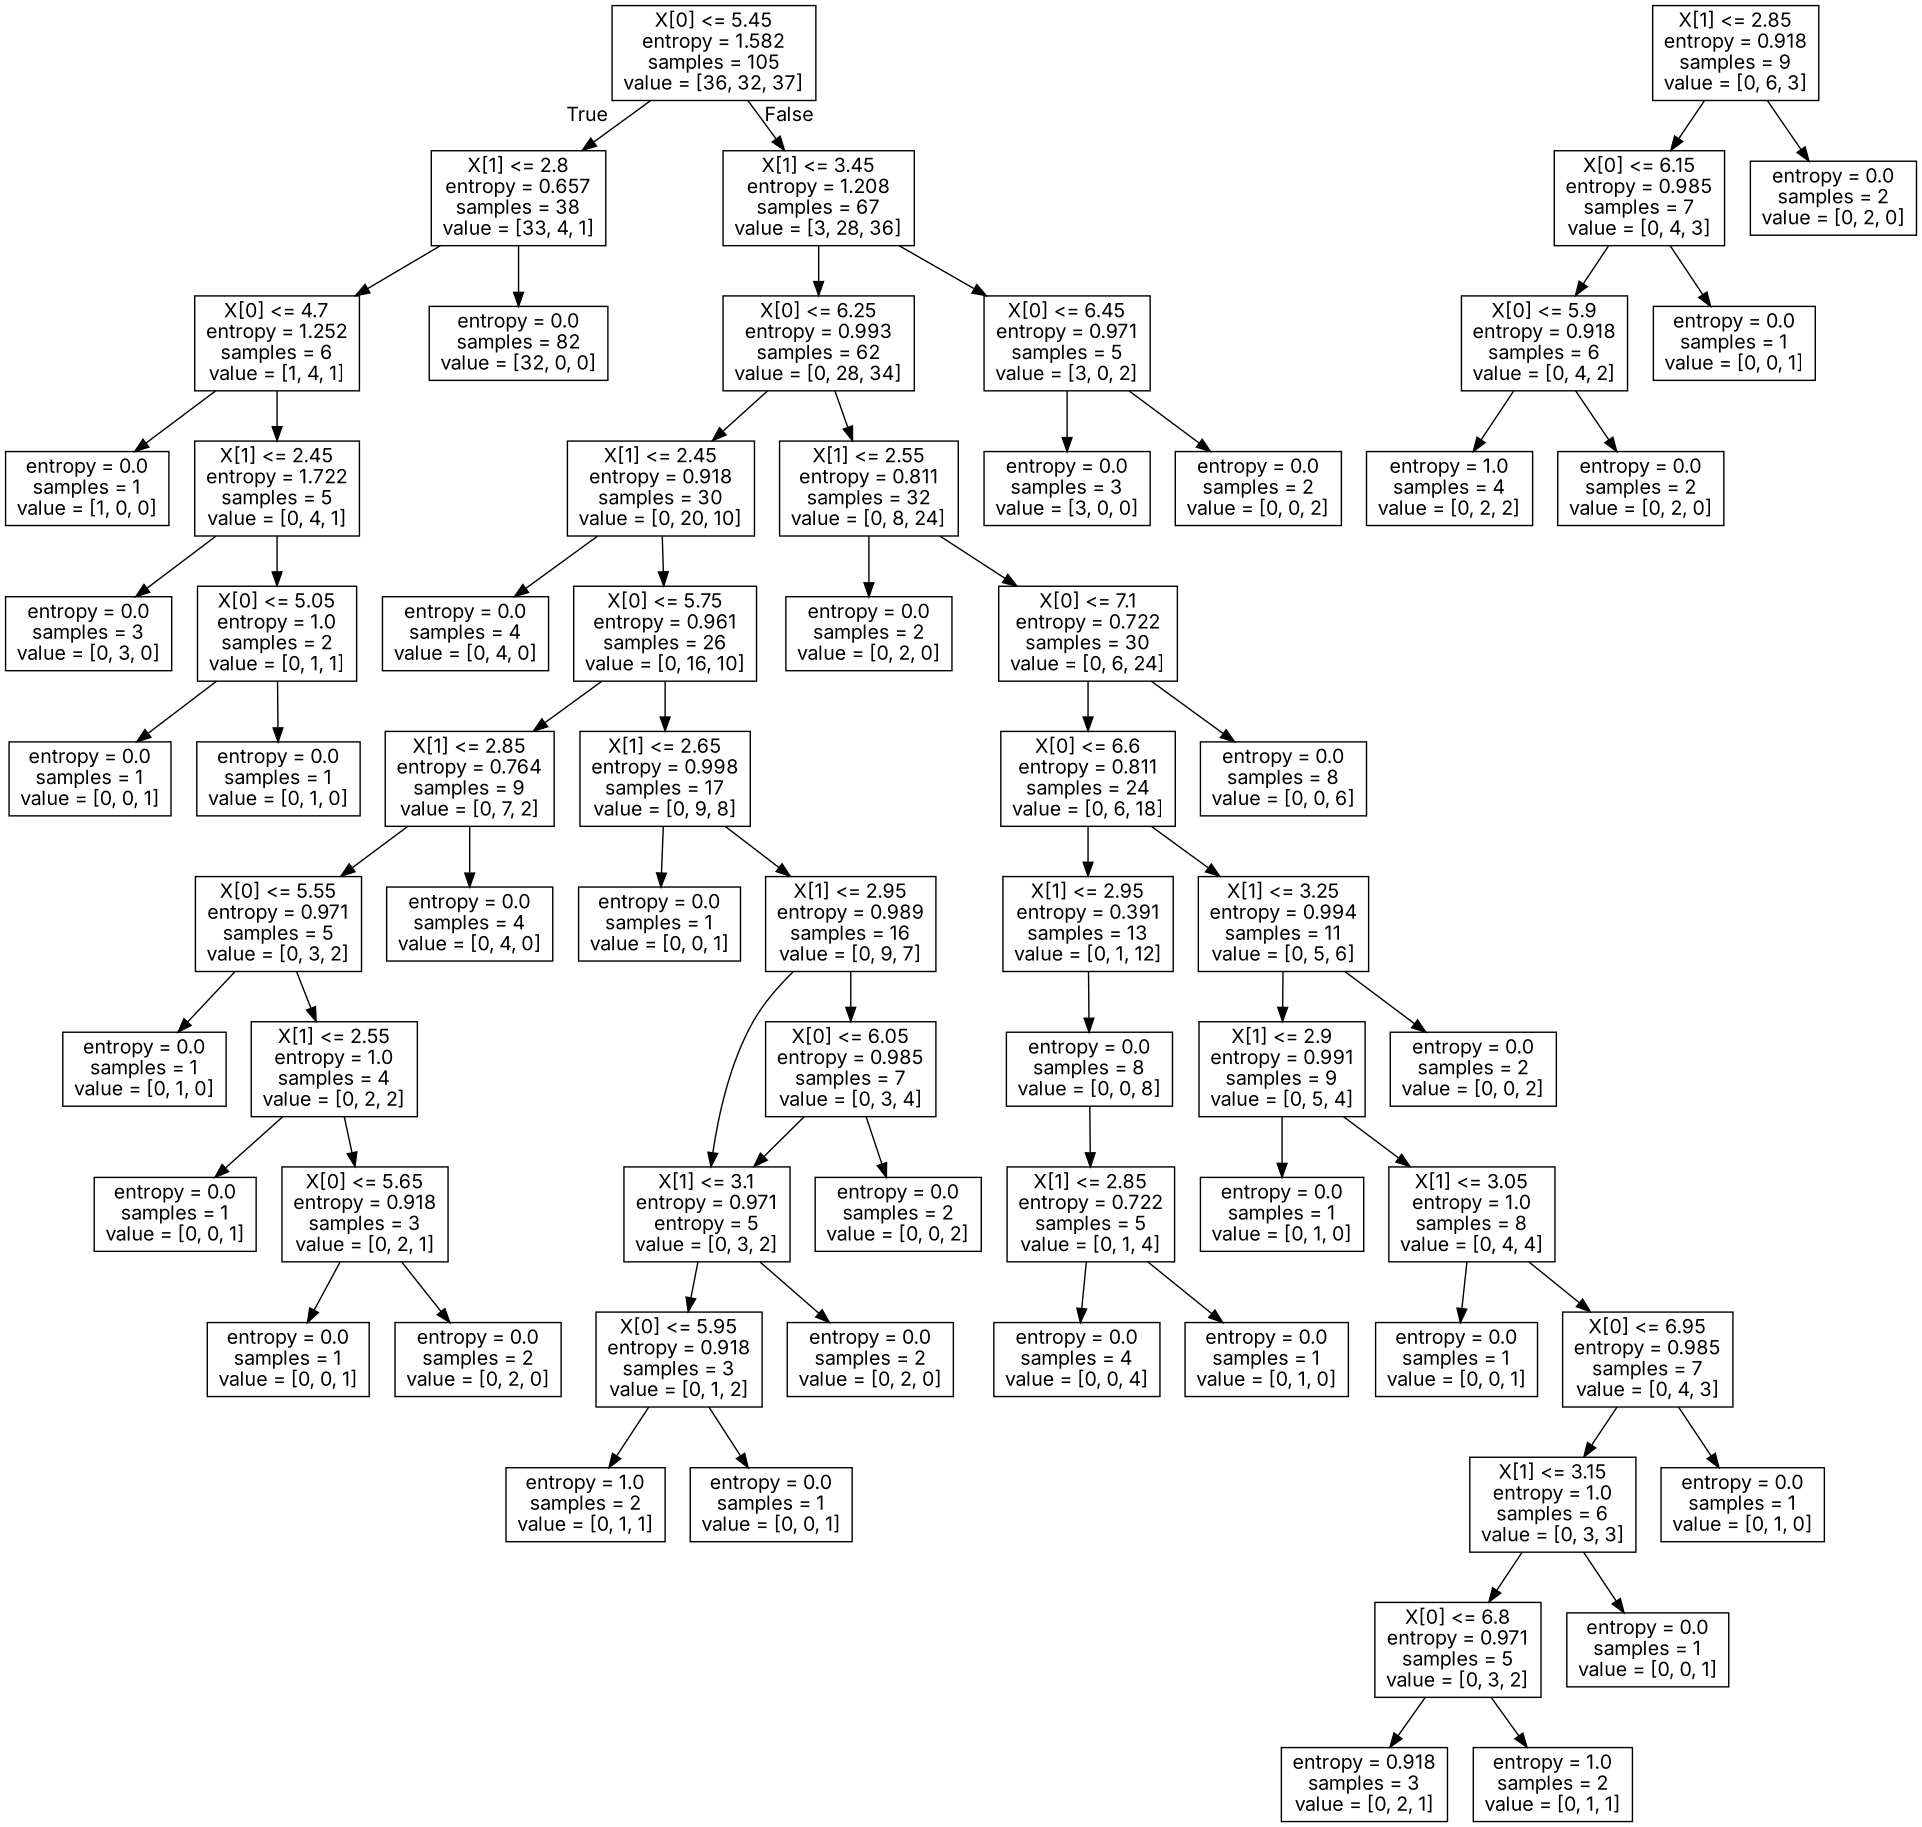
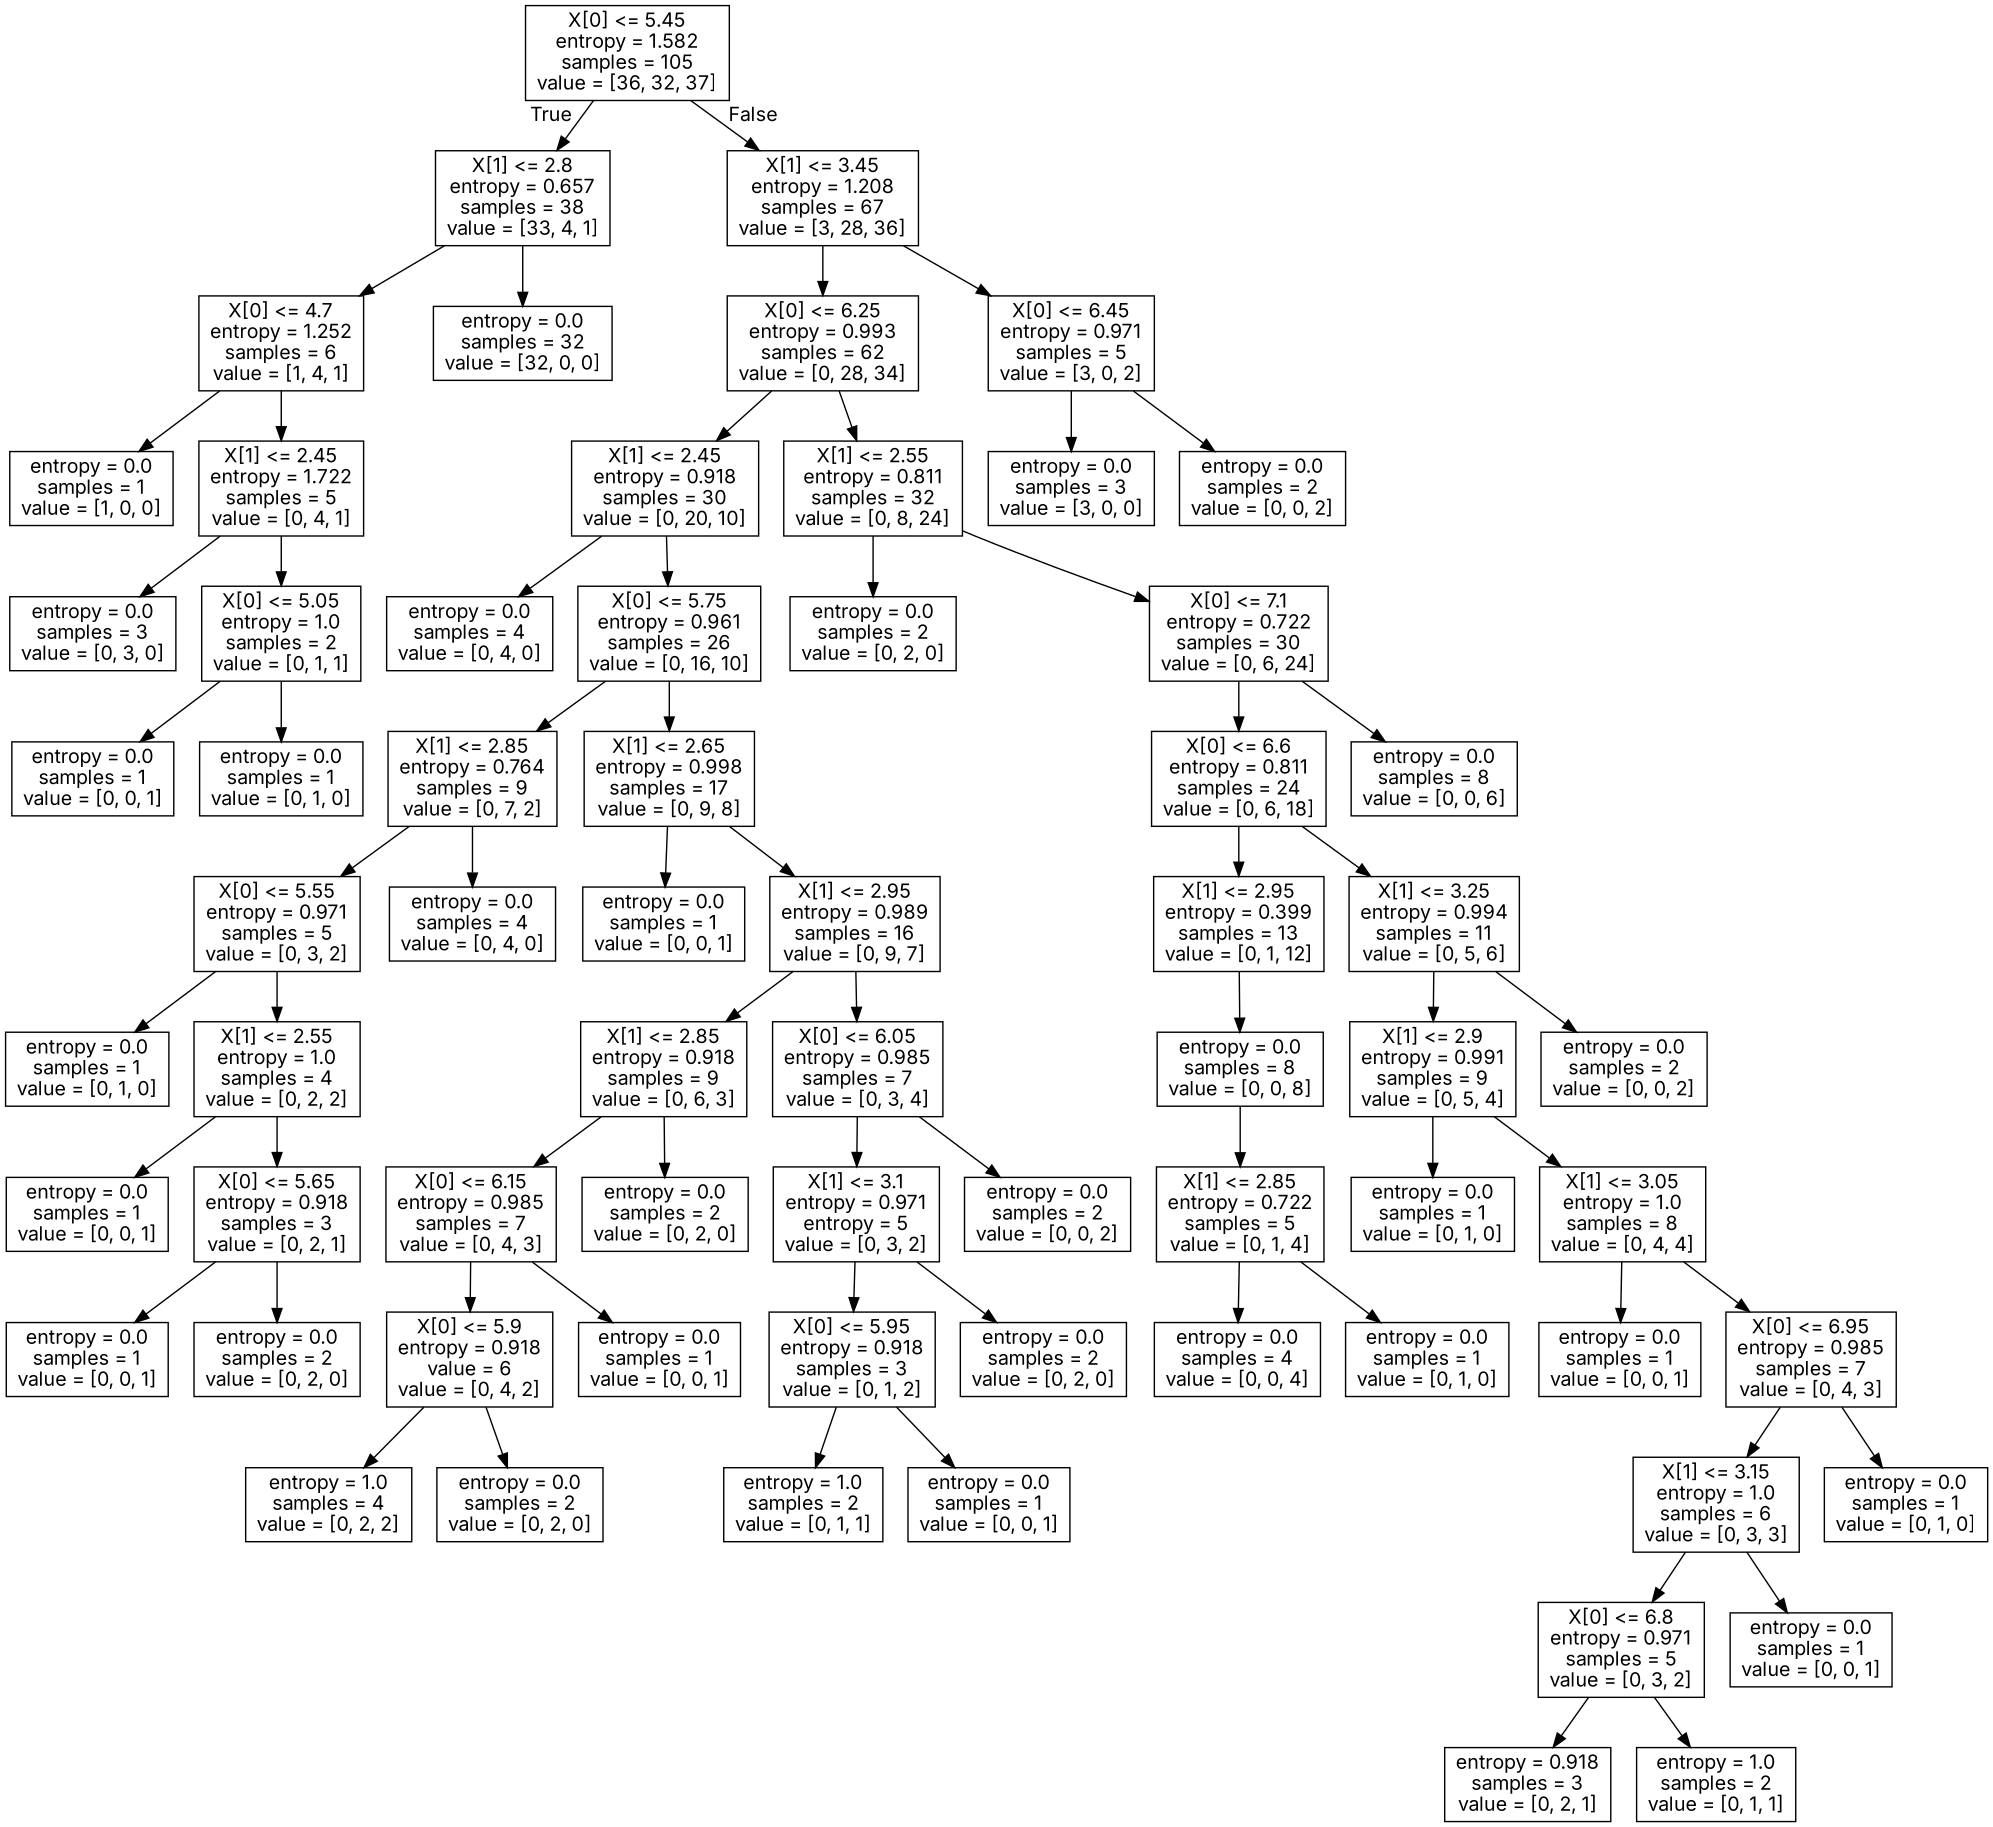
(519, 343) -> (523, 343)
(1544, 343) -> (470, 1360)
(1088, 924) -> (1239, 924)
(737, 1055) -> (765, 992)
